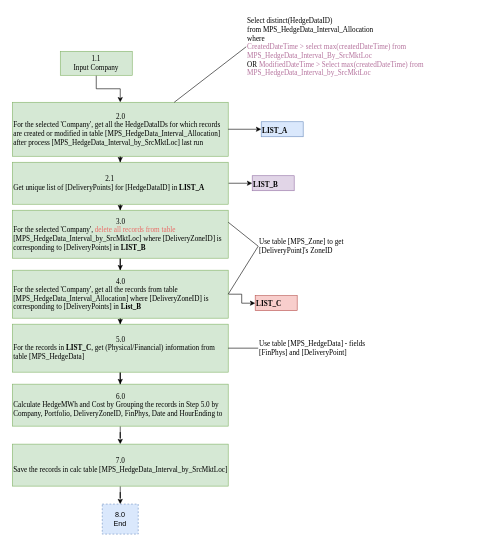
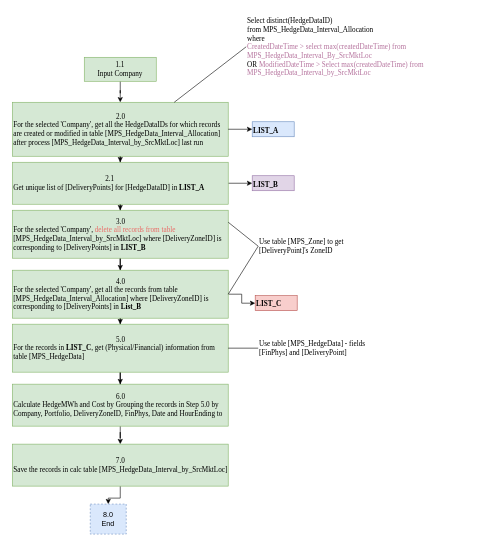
(96, 63) -> (120, 69)
(282, 129) -> (273, 129)
(120, 519) -> (108, 519)
